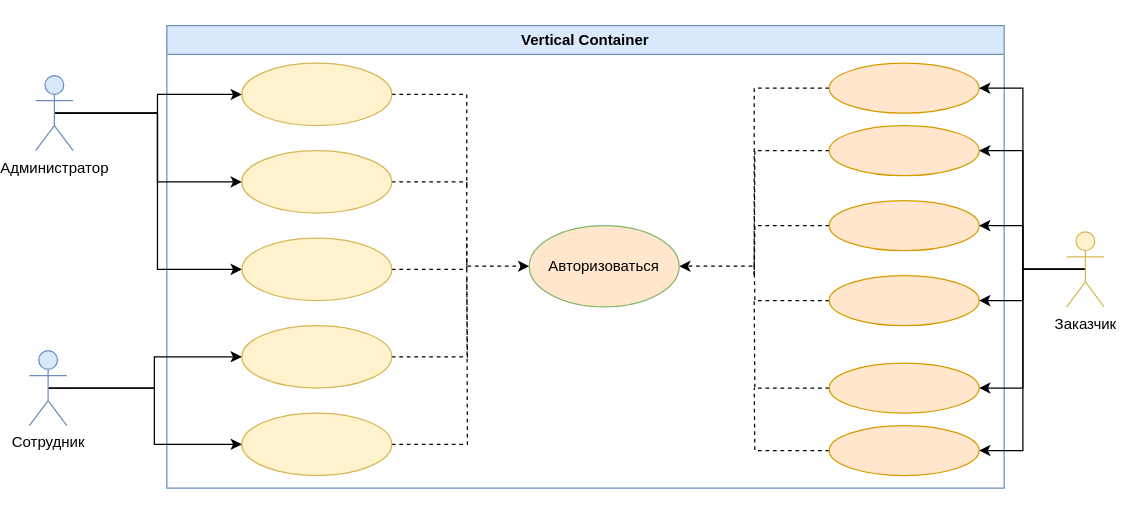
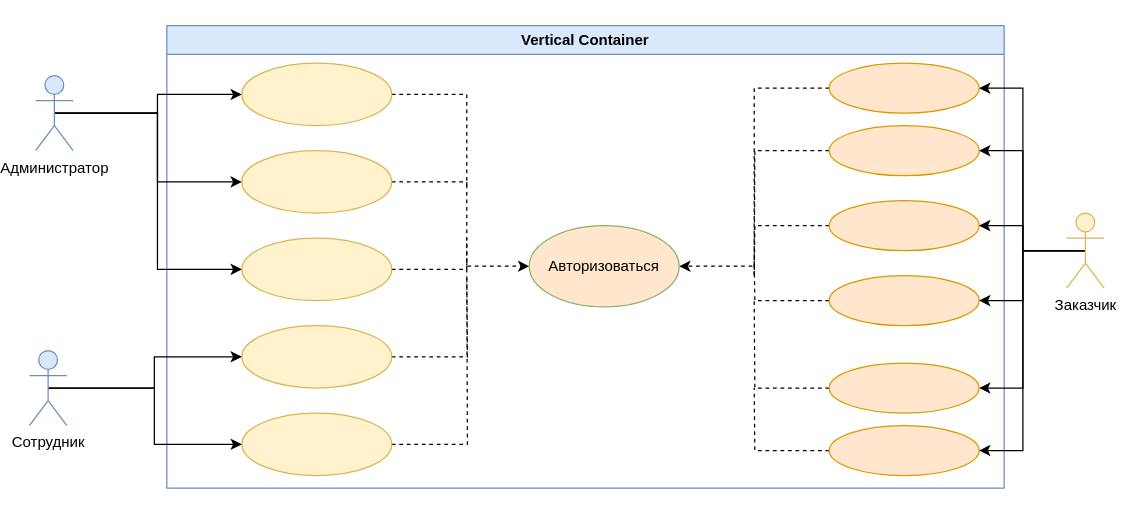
(1086, 269) -> (1086, 251)
